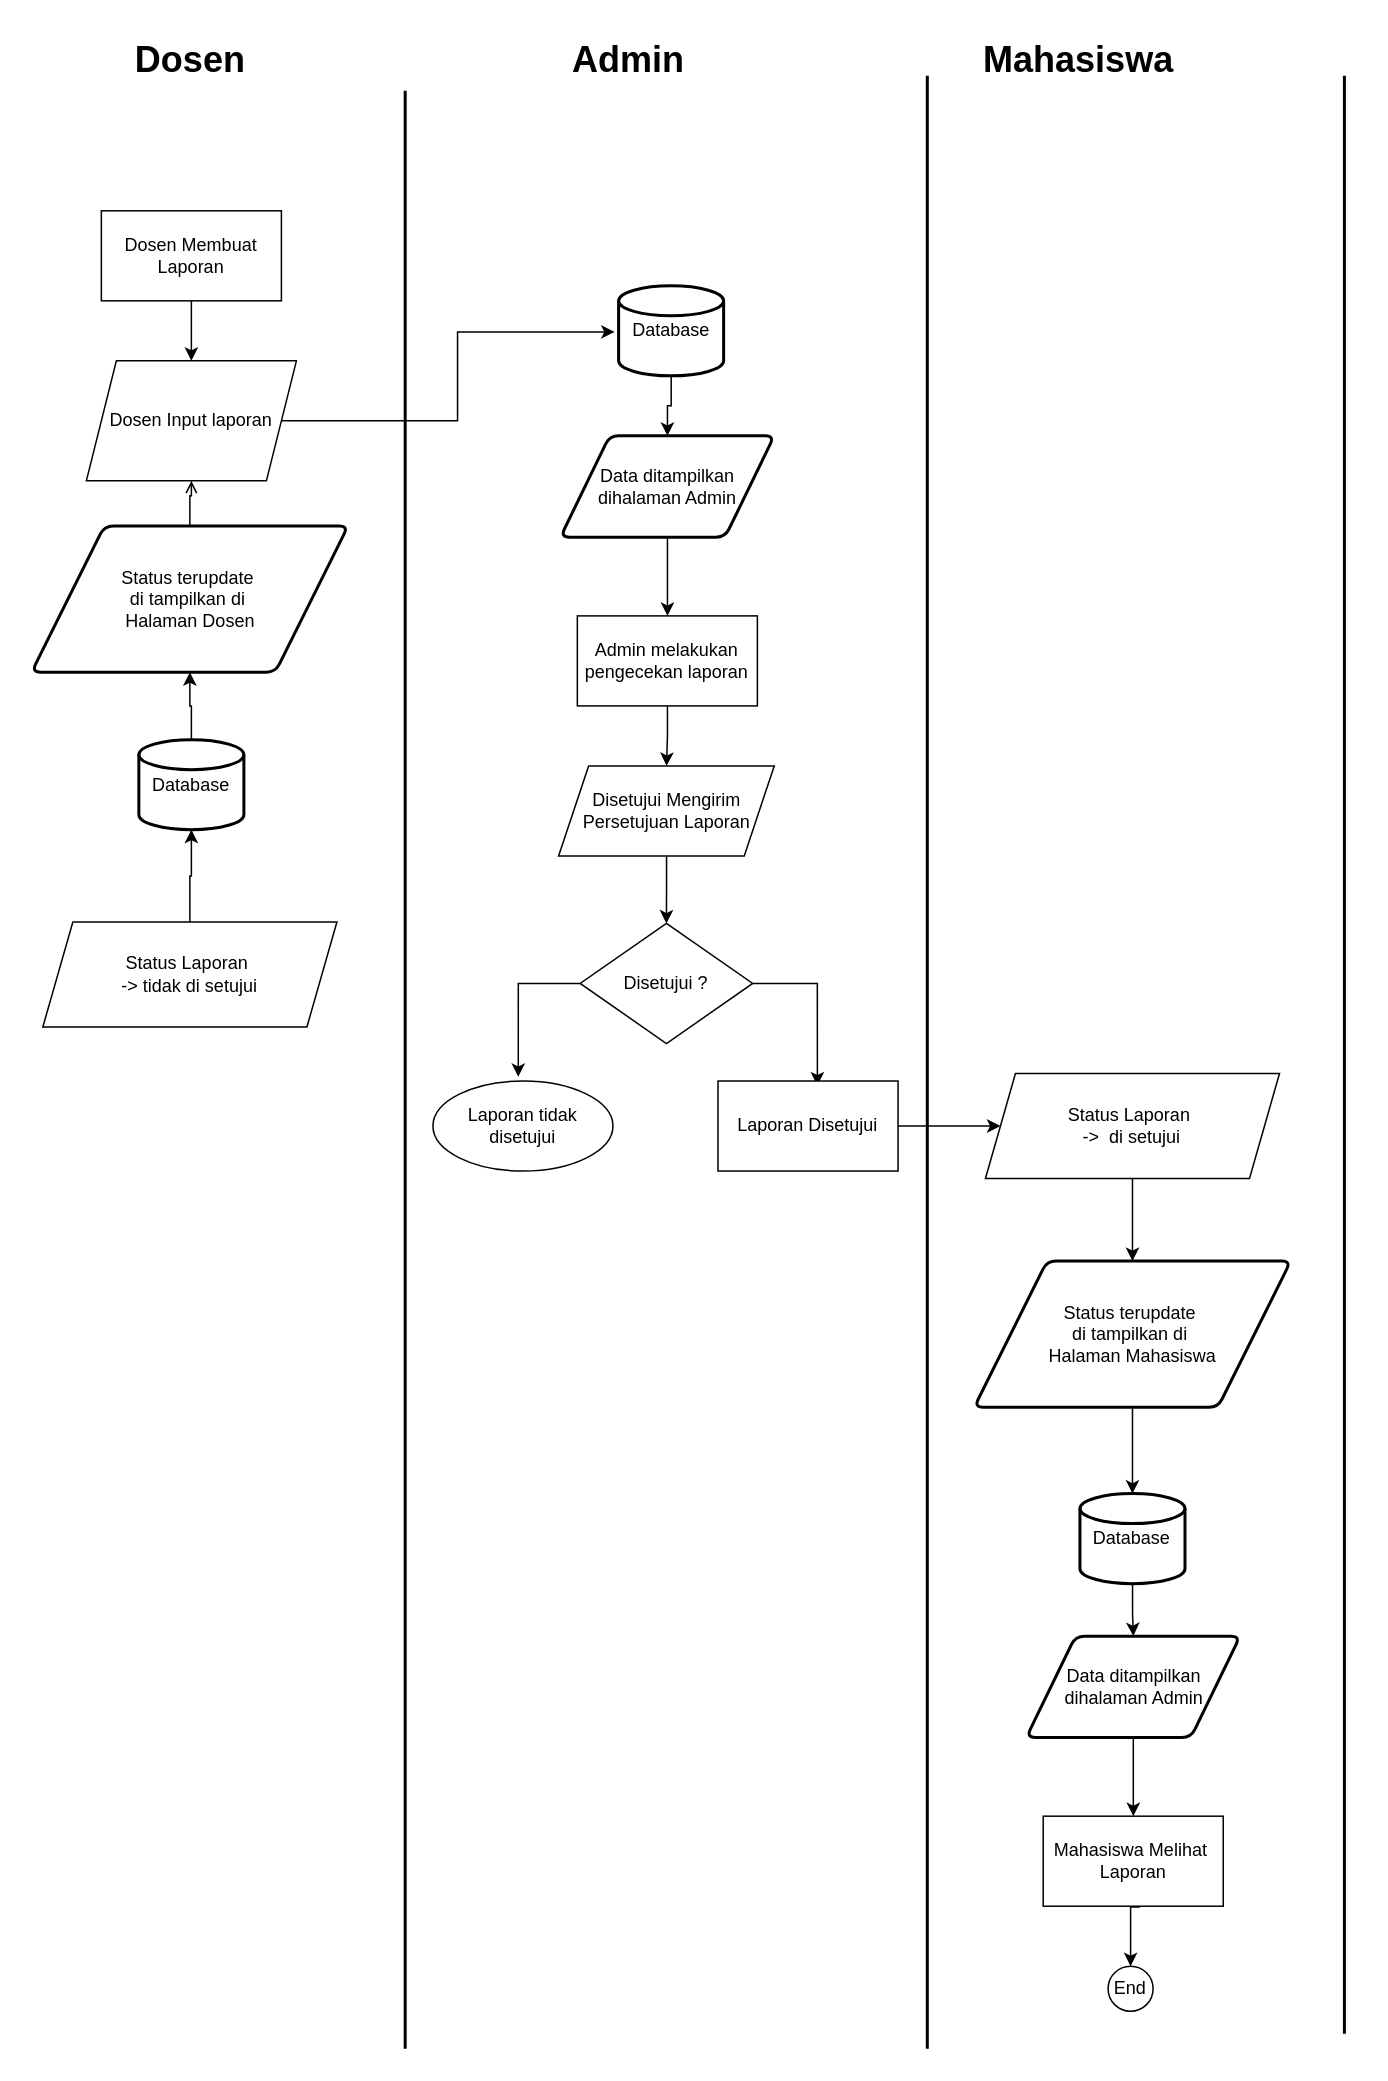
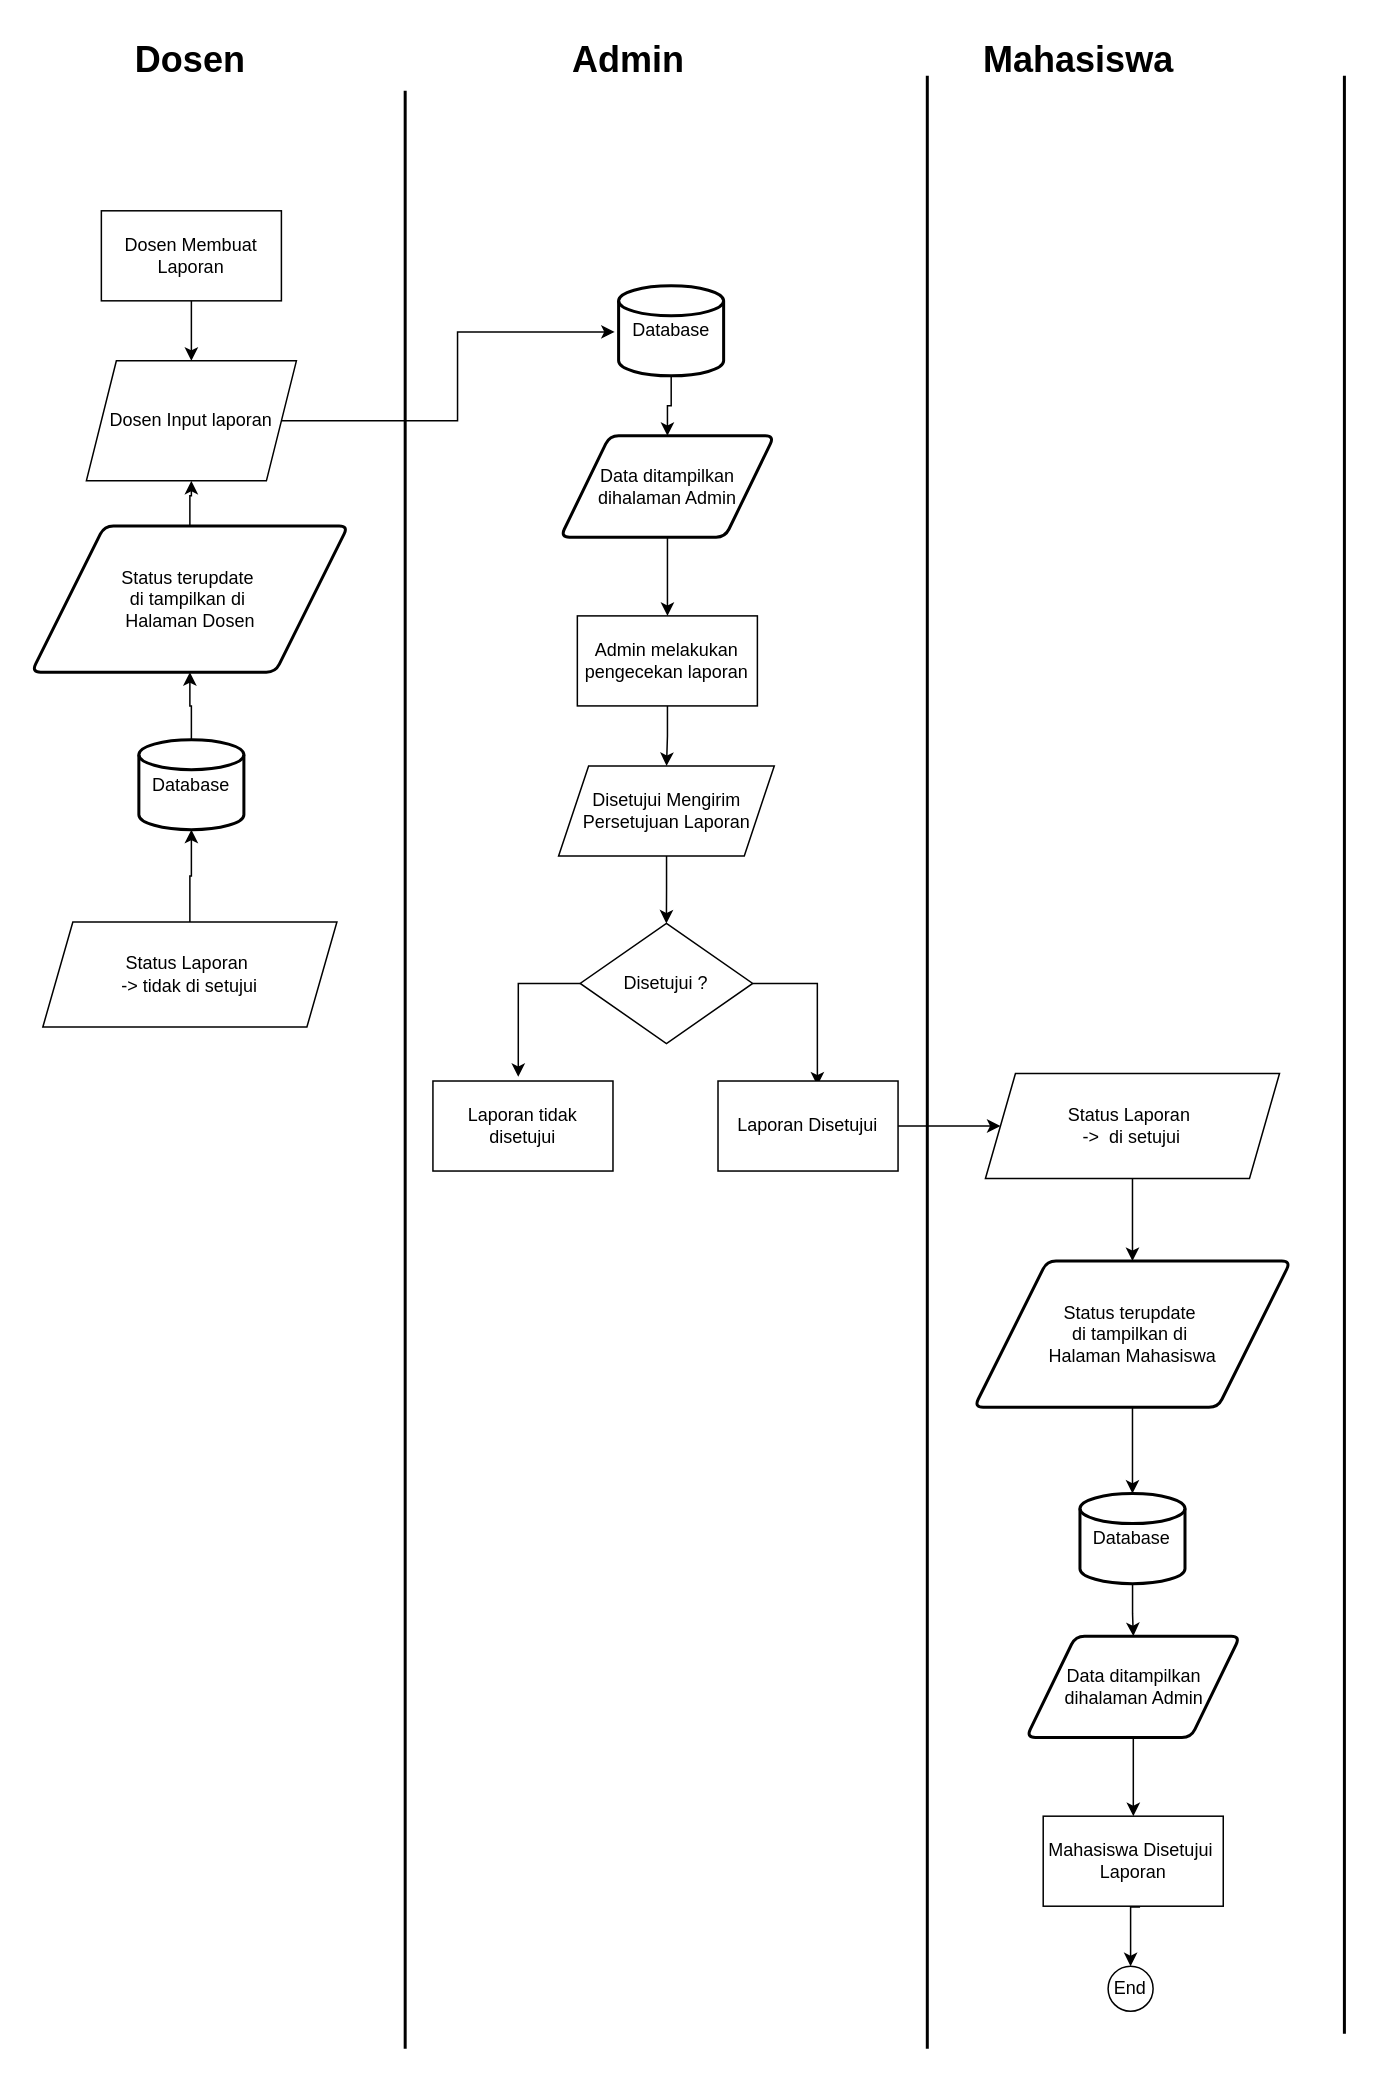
(191, 489) -> (191, 491)
(523, 1126) -> (523, 1126)
(1133, 1861) -> (1133, 1861)
